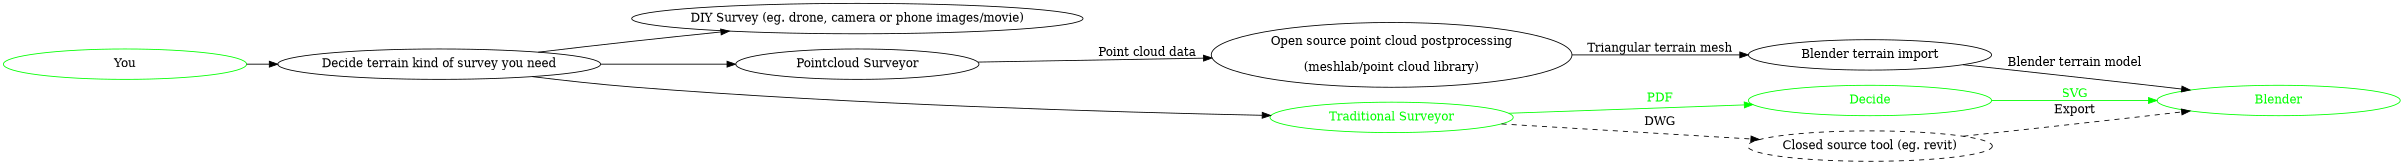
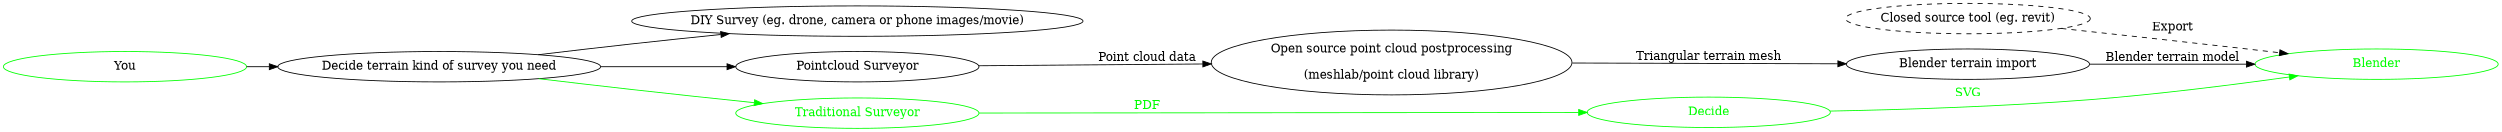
(897, 103) -> (646, 91)
(1626, 131) -> none
